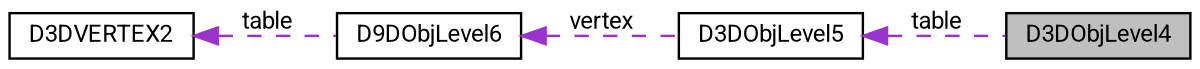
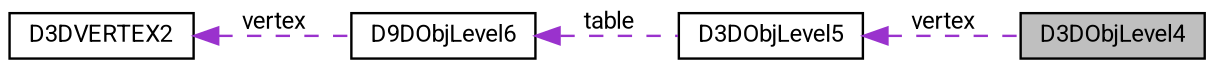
(265, 23) -> (272, 23)
(600, 23) -> (607, 23)
(935, 23) -> (942, 23)
